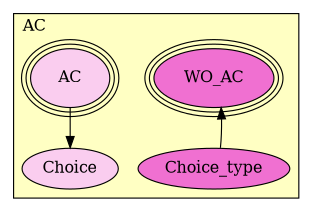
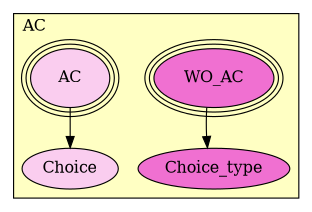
(221, 133) -> (206, 122)
